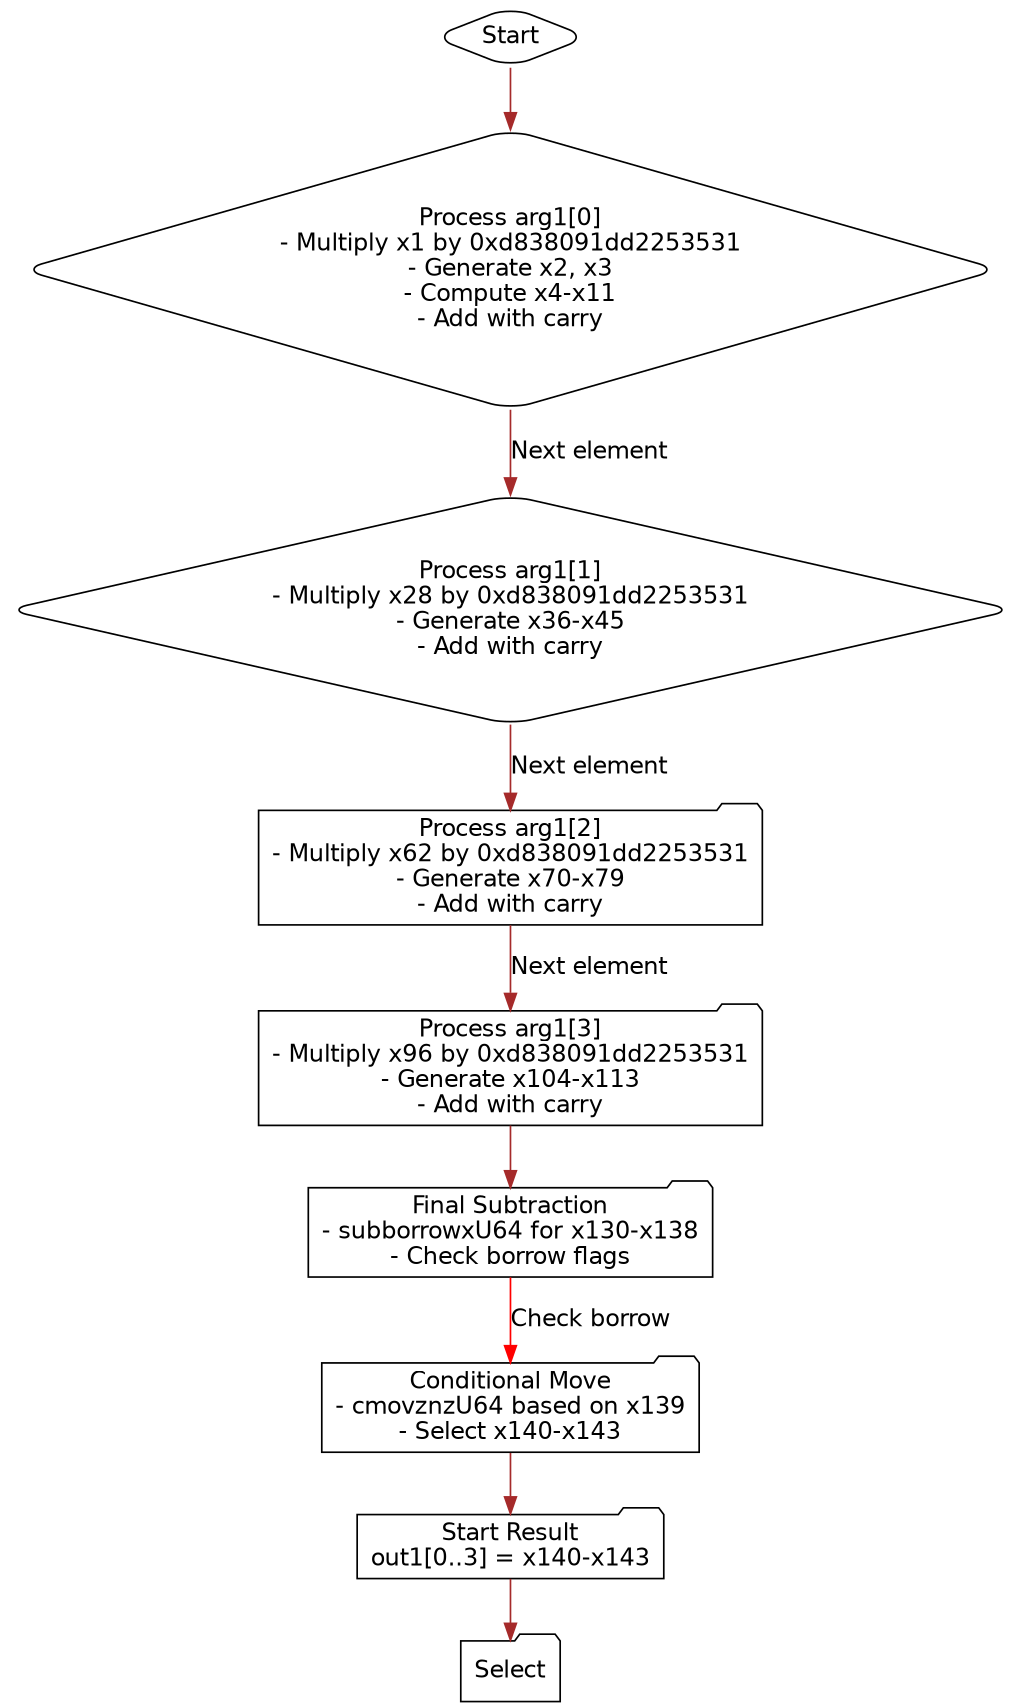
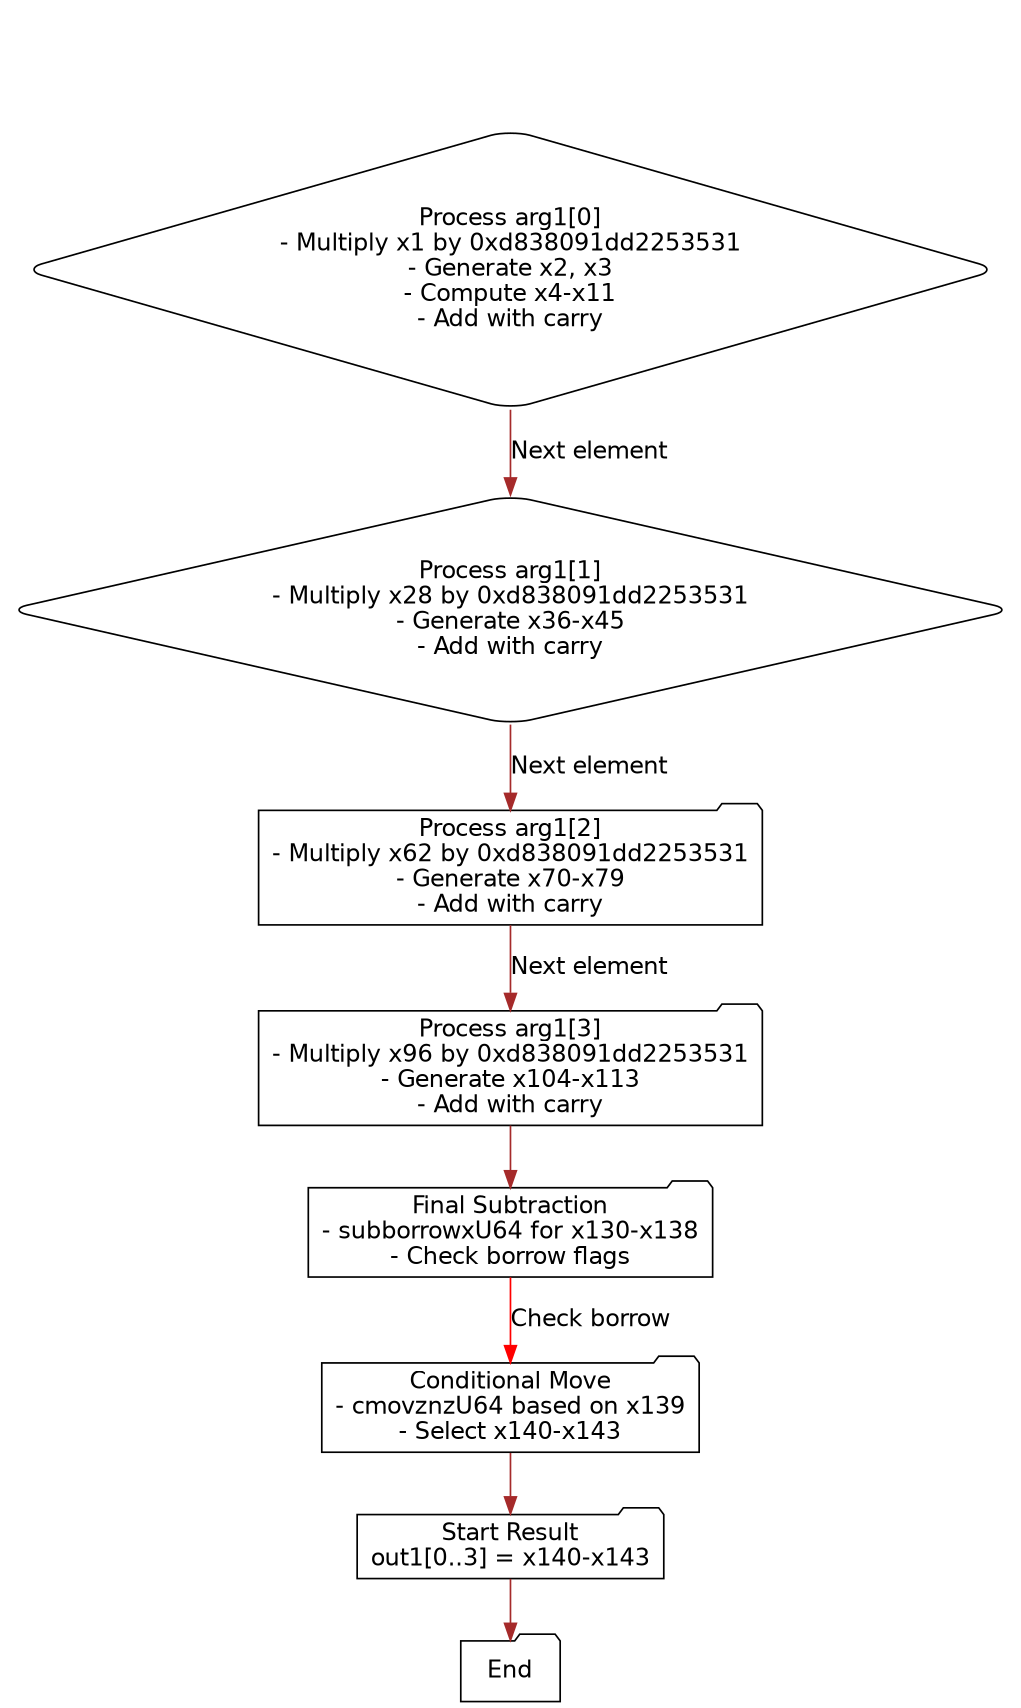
(510, 37) -> none
(510, 1671) -> (510, 1671)
